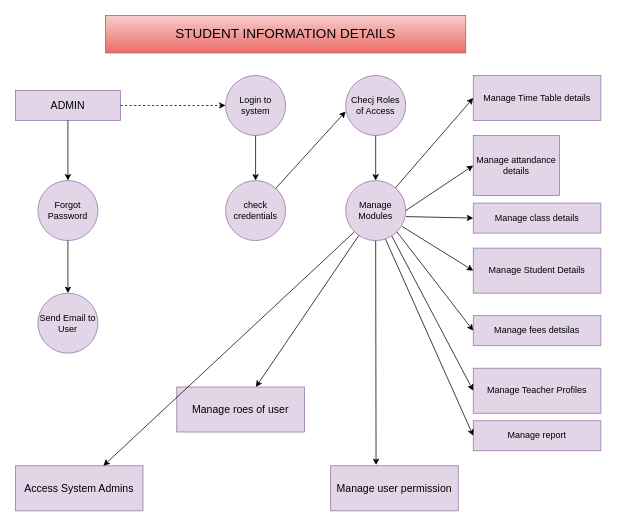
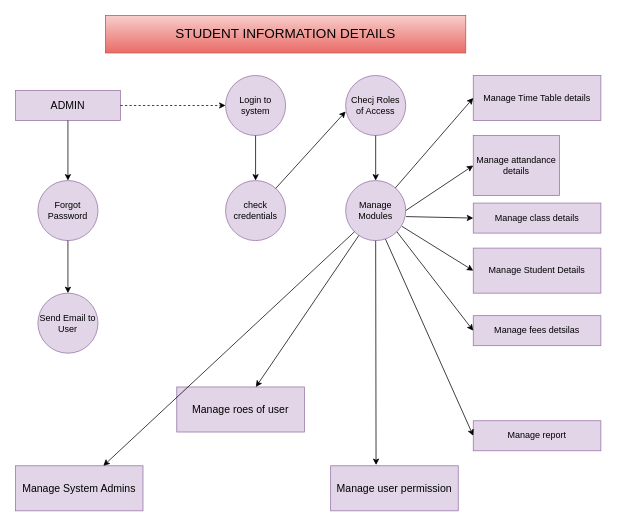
(431, 311) -> none
(537, 390) -> none
(79, 488) -> (79, 488)
